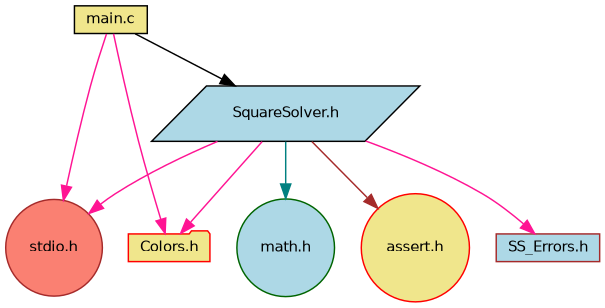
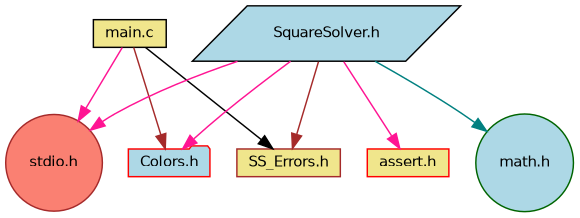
(179, 56) -> (203, 94)
(135, 127) -> (146, 87)
(340, 170) -> (368, 99)
(448, 176) -> (308, 98)
(169, 248) -> (169, 163)
(415, 248) -> (408, 163)
(548, 248) -> (289, 163)
